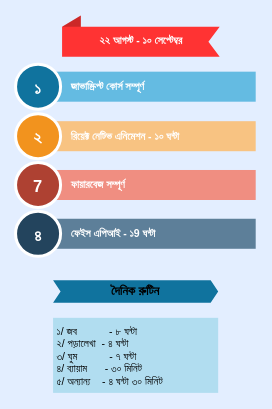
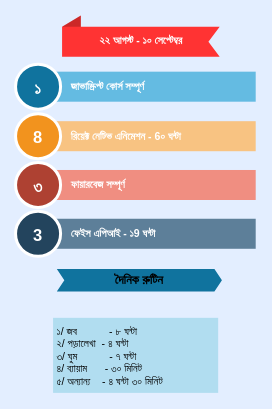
(158, 136) -> (158, 136)
(38, 138) -> (38, 138)
(38, 187) -> (38, 187)
(38, 235) -> (38, 235)
(135, 291) -> (139, 280)
